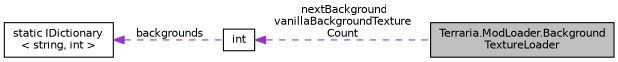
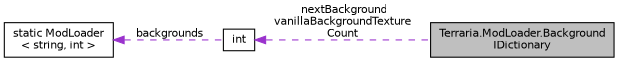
(59, 40) -> (59, 40)
(522, 40) -> (522, 40)
